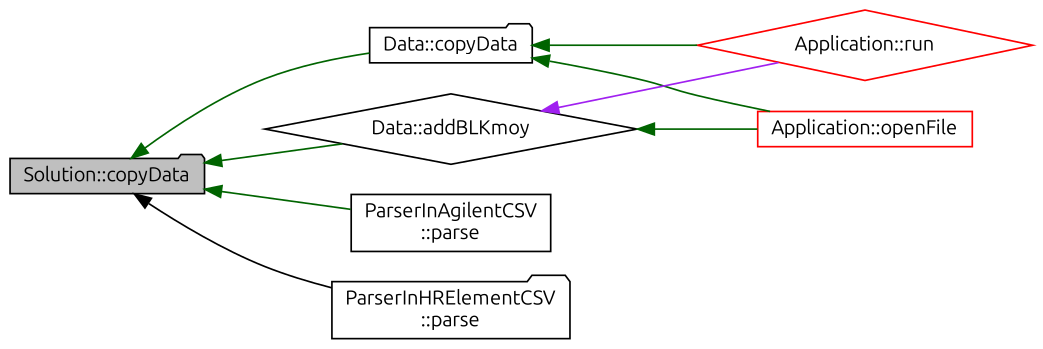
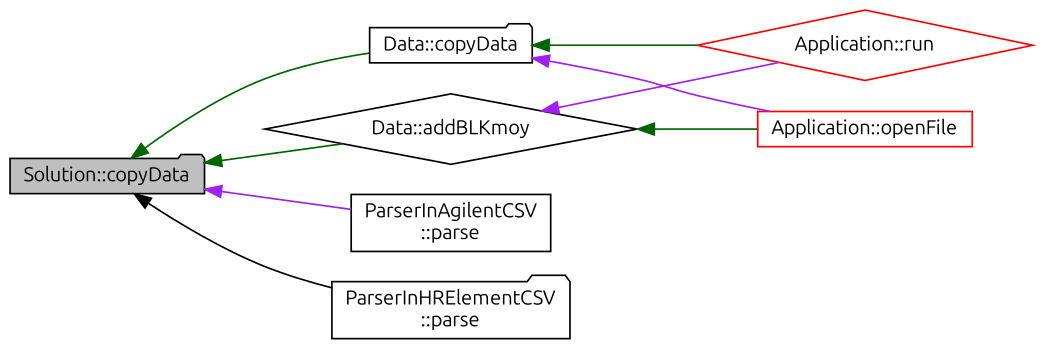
(638, 79) -> (638, 79)
(286, 200) -> (286, 200)
